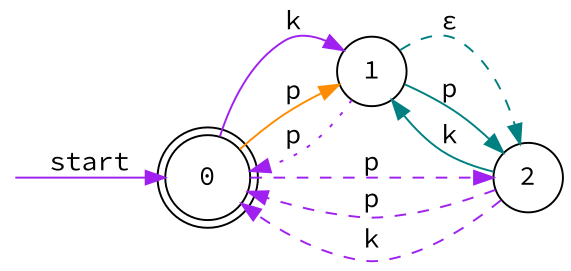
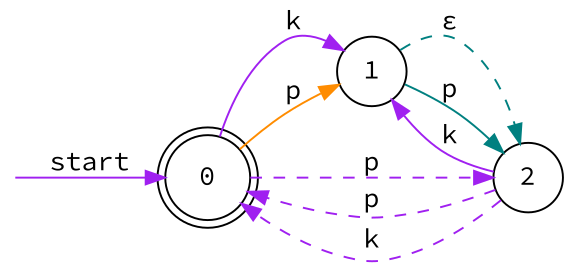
(316, 140) -> none
(444, 152) -> (444, 152)
